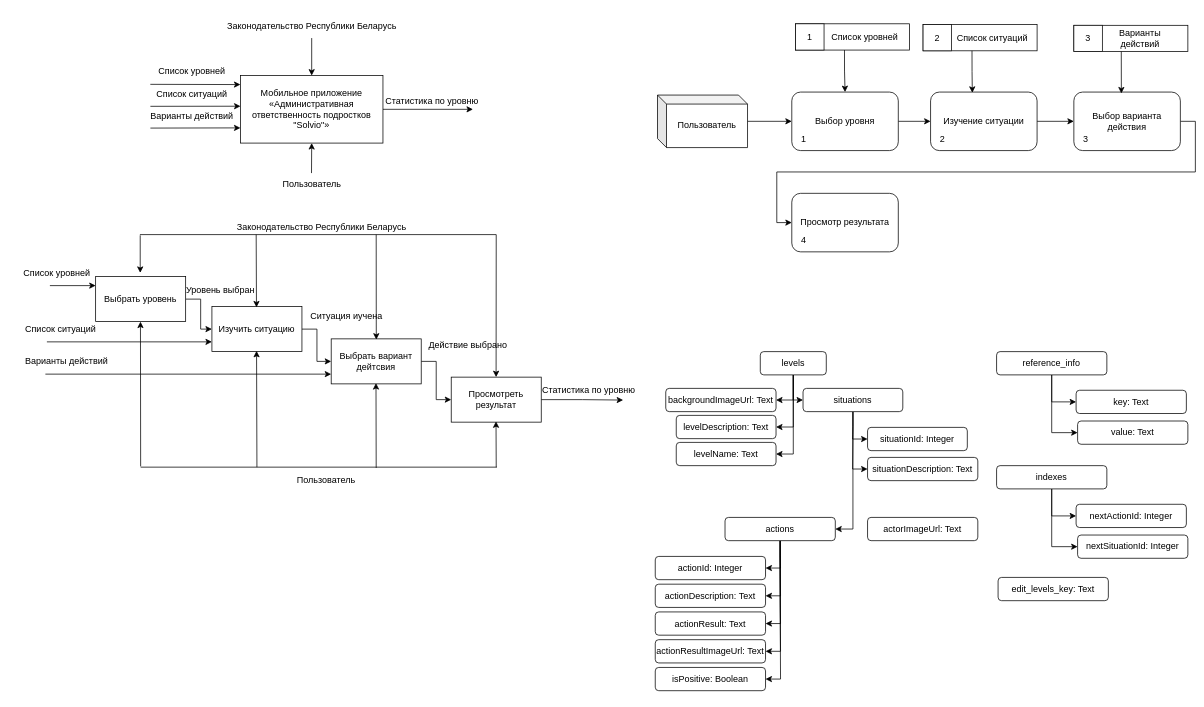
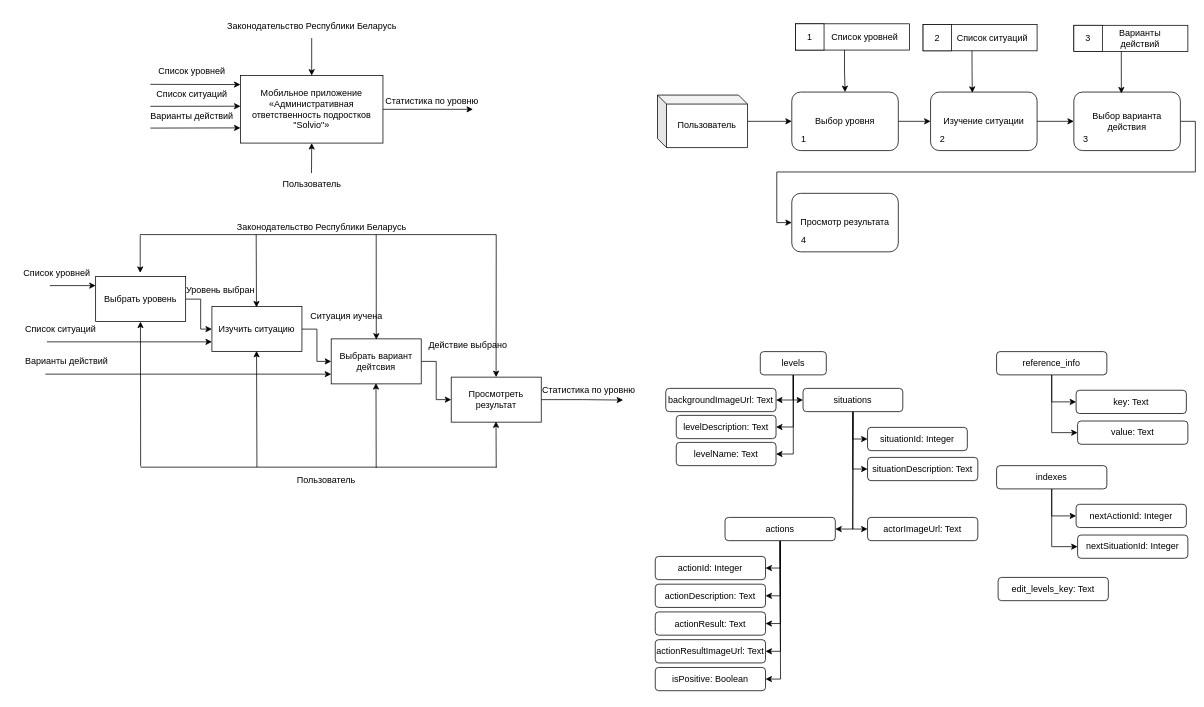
none -> (861, 529)
